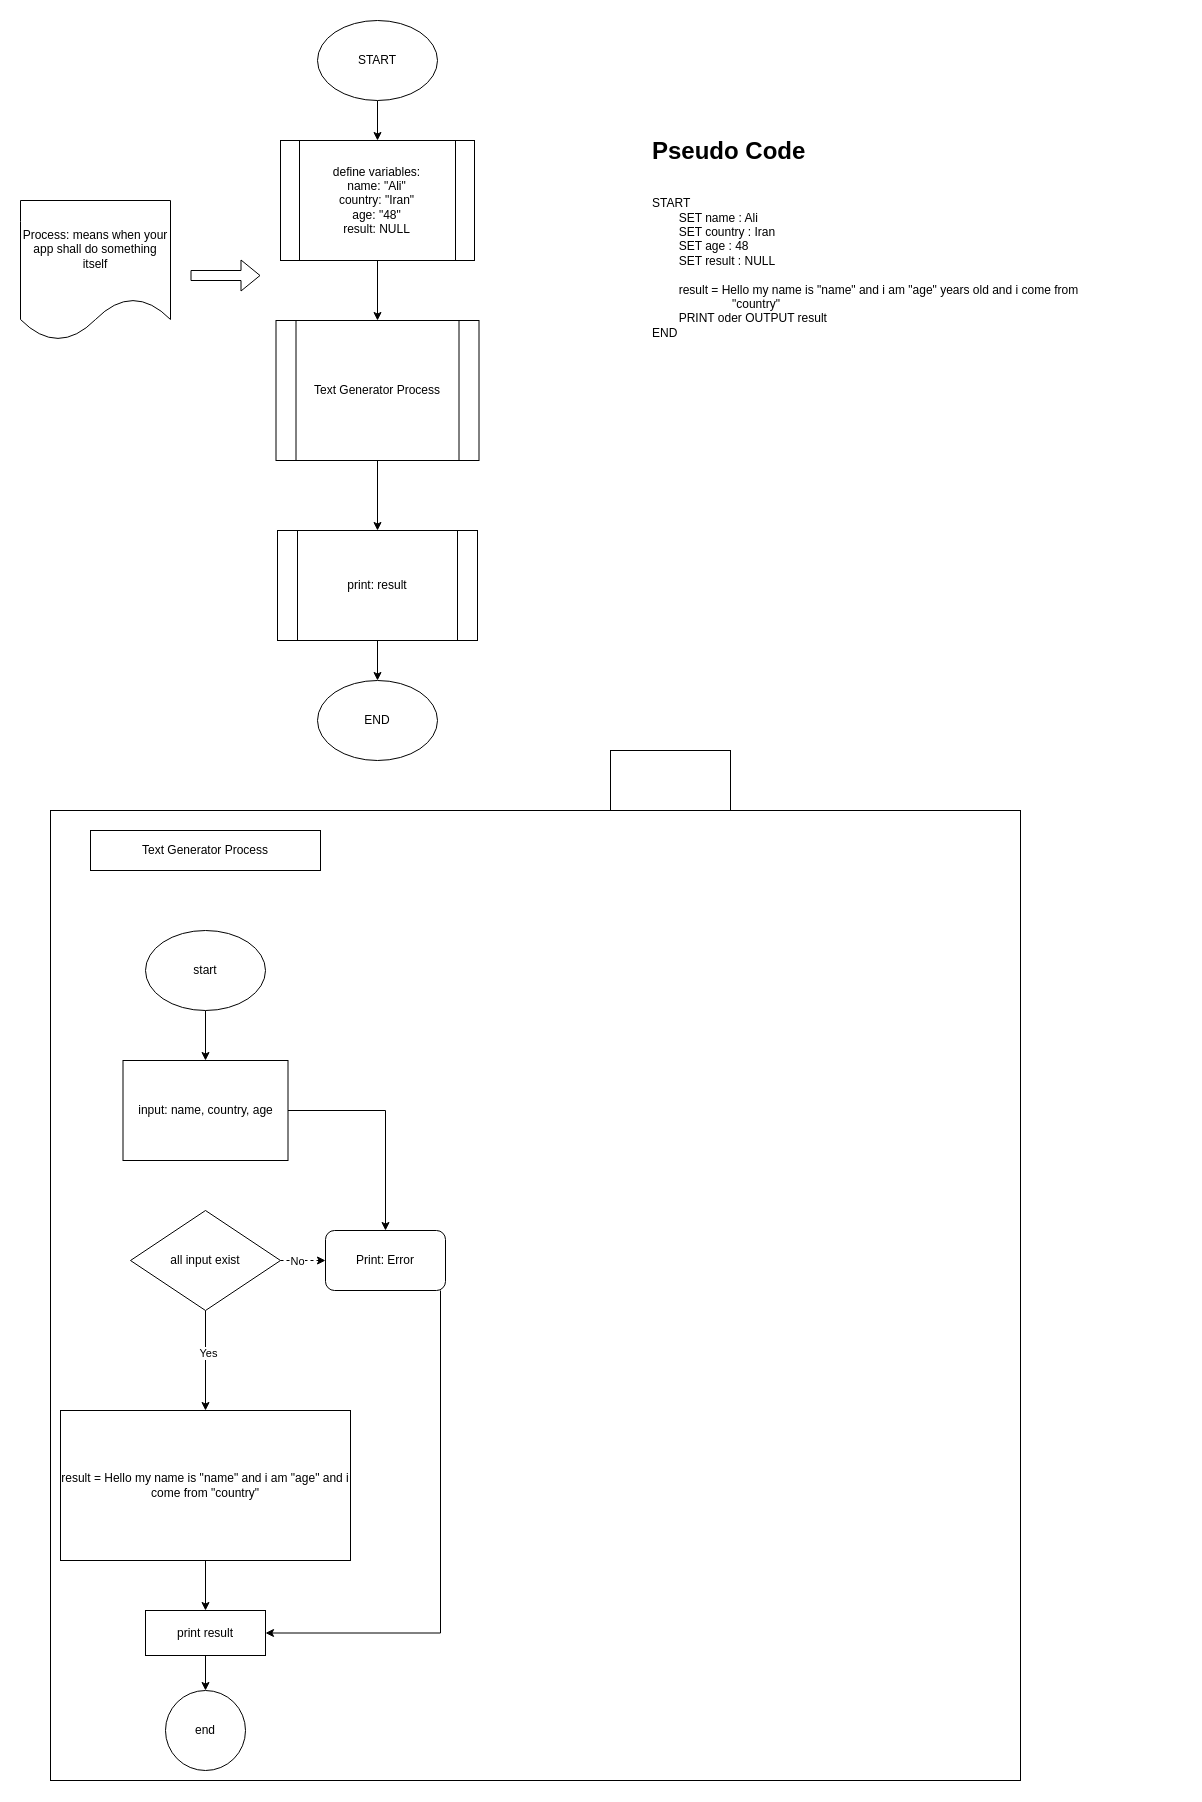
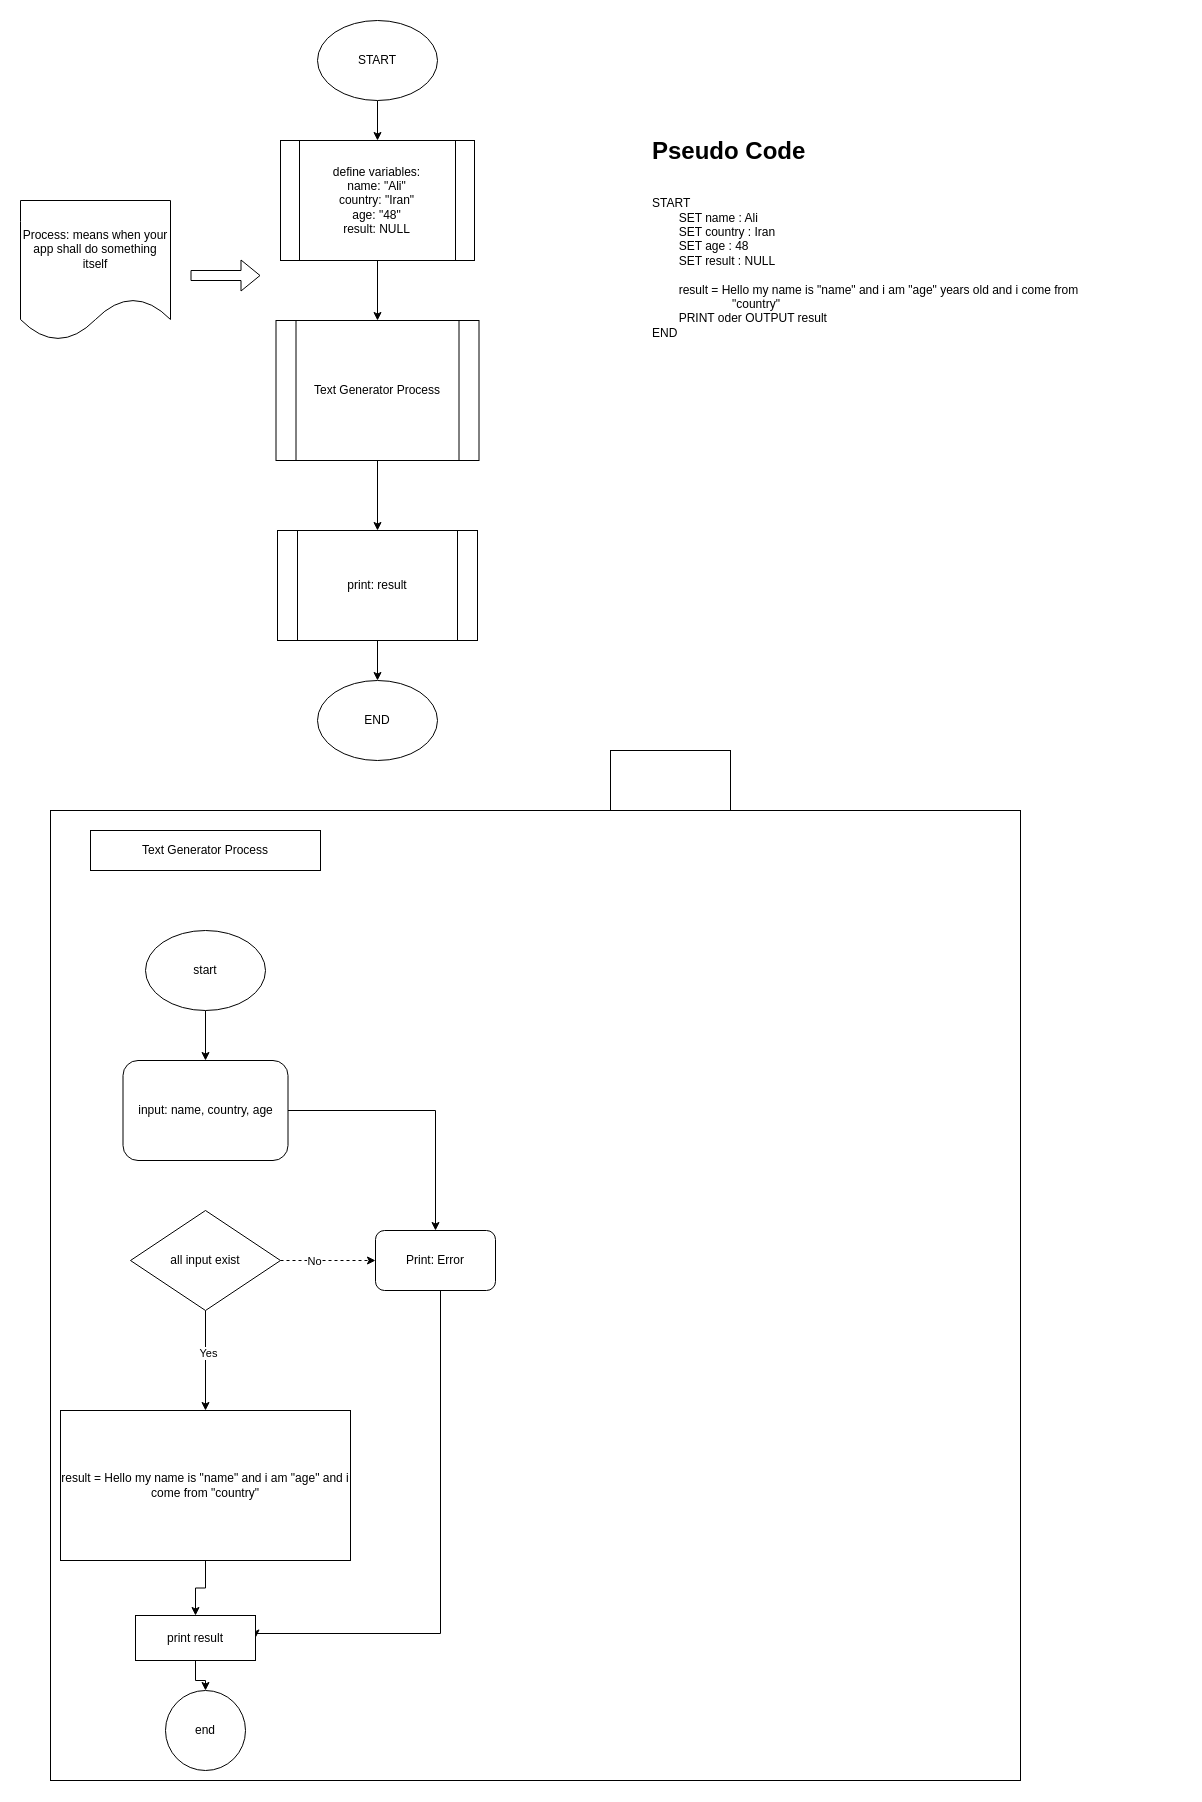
(206, 1111) -> (206, 1111)
(386, 1261) -> (436, 1261)
(206, 1633) -> (196, 1638)
